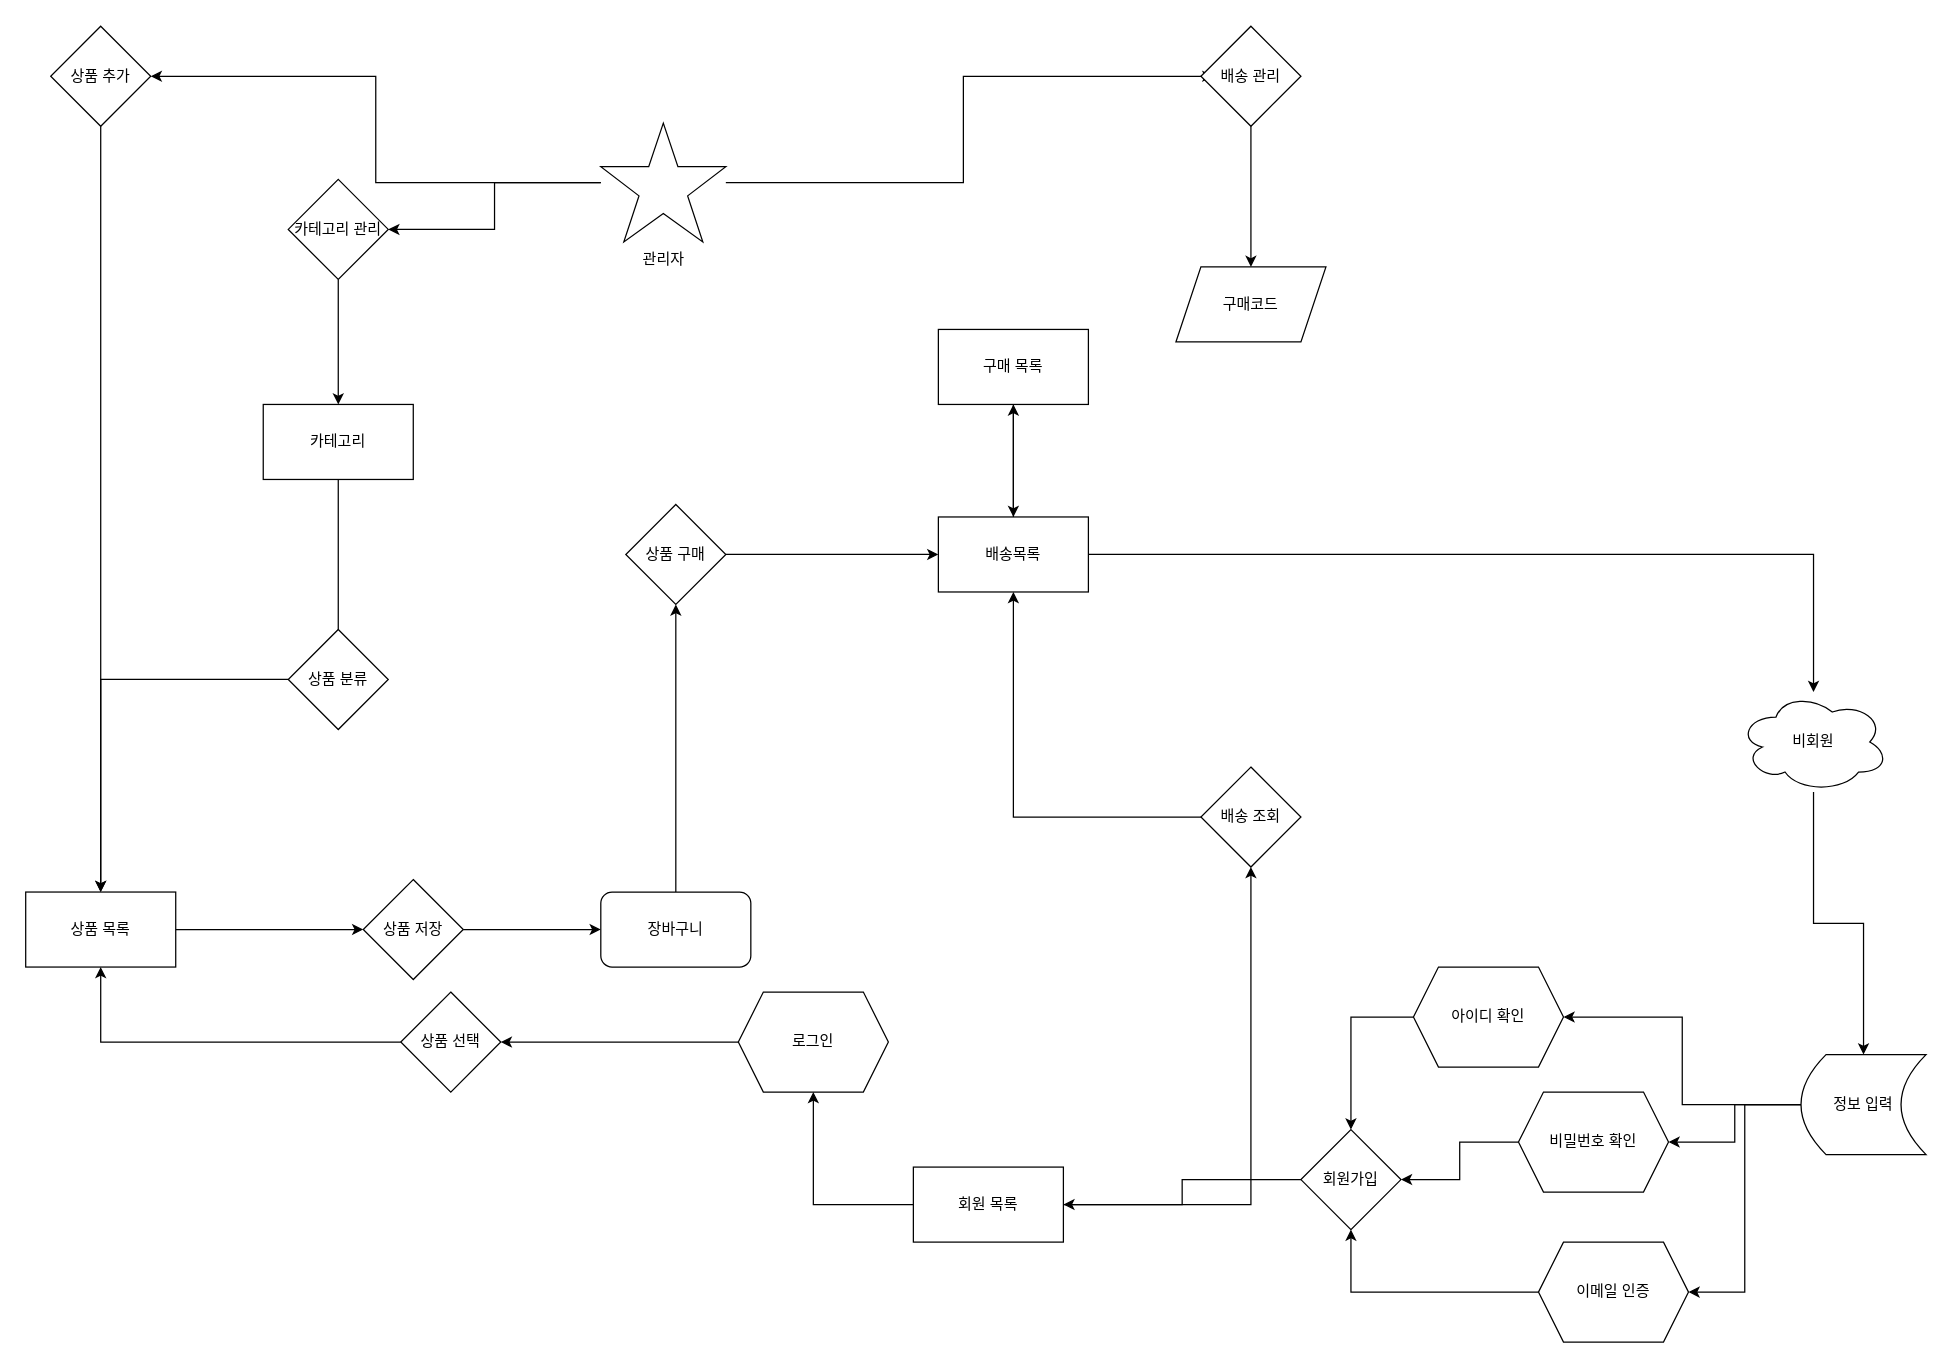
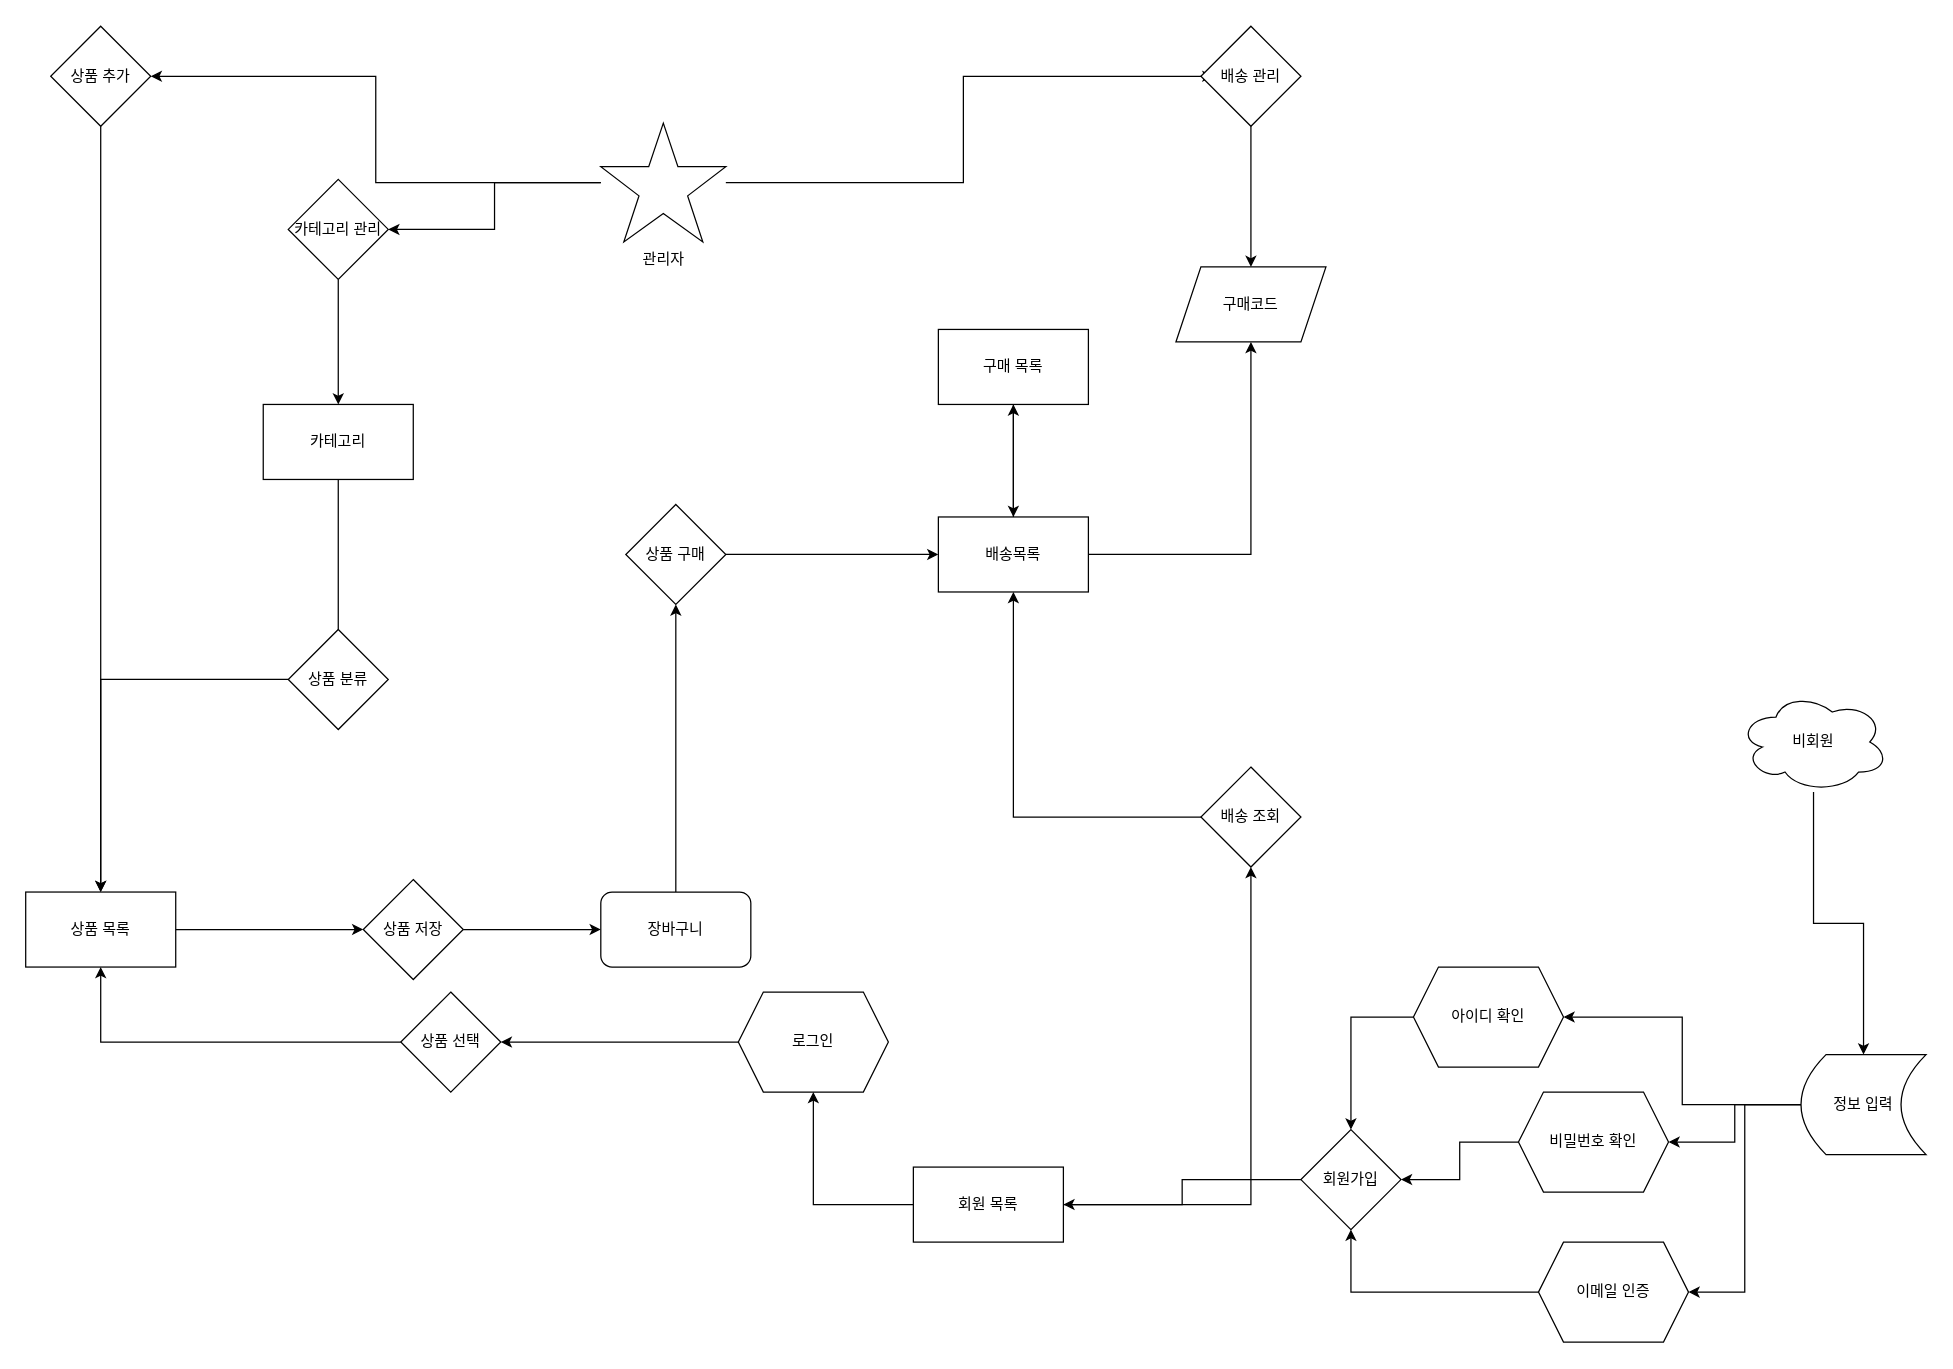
(1595, 554) -> (1251, 454)
